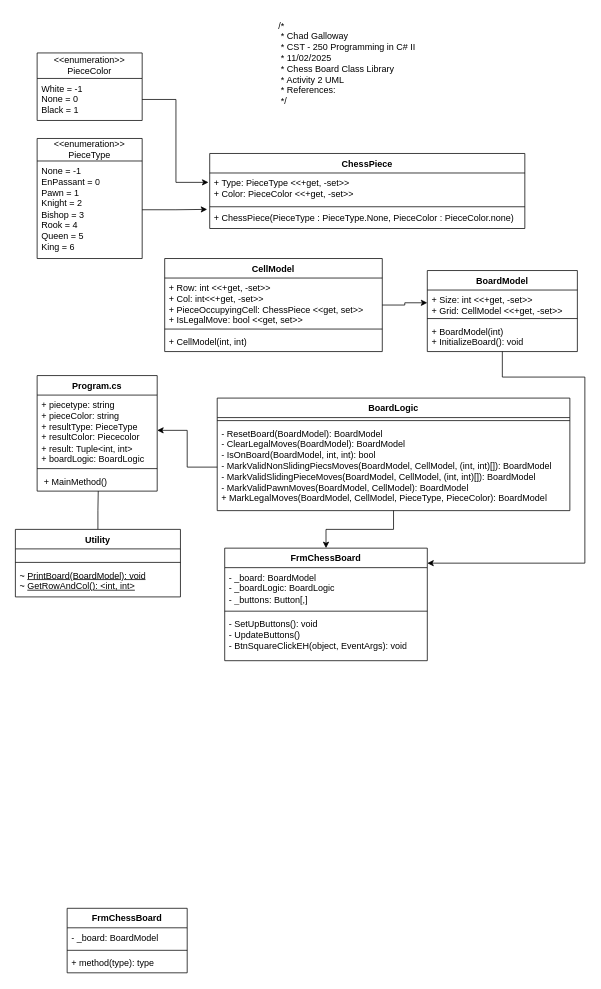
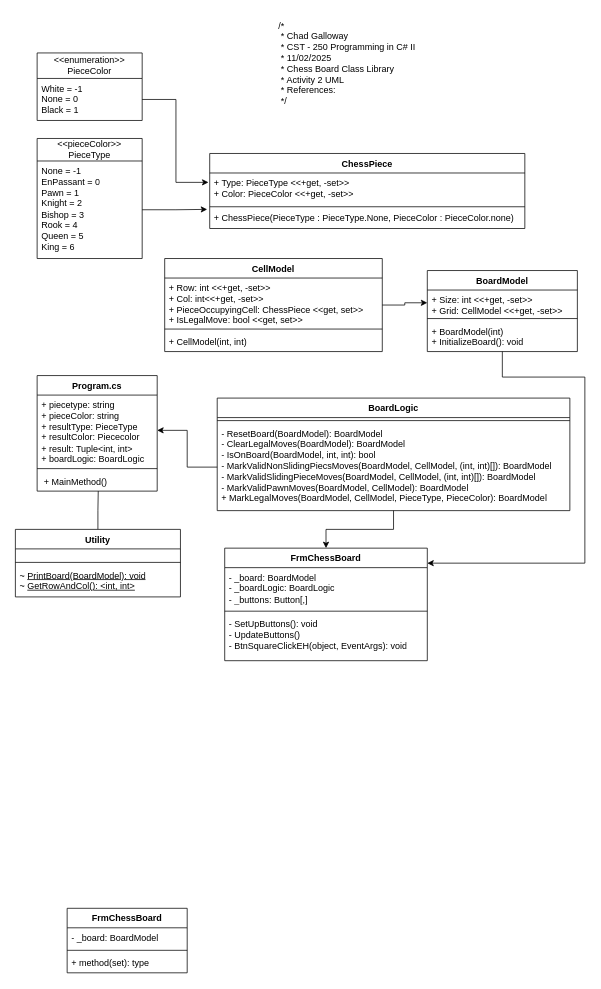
(90, 150) -> (90, 150)
(119, 964) -> (116, 964)
